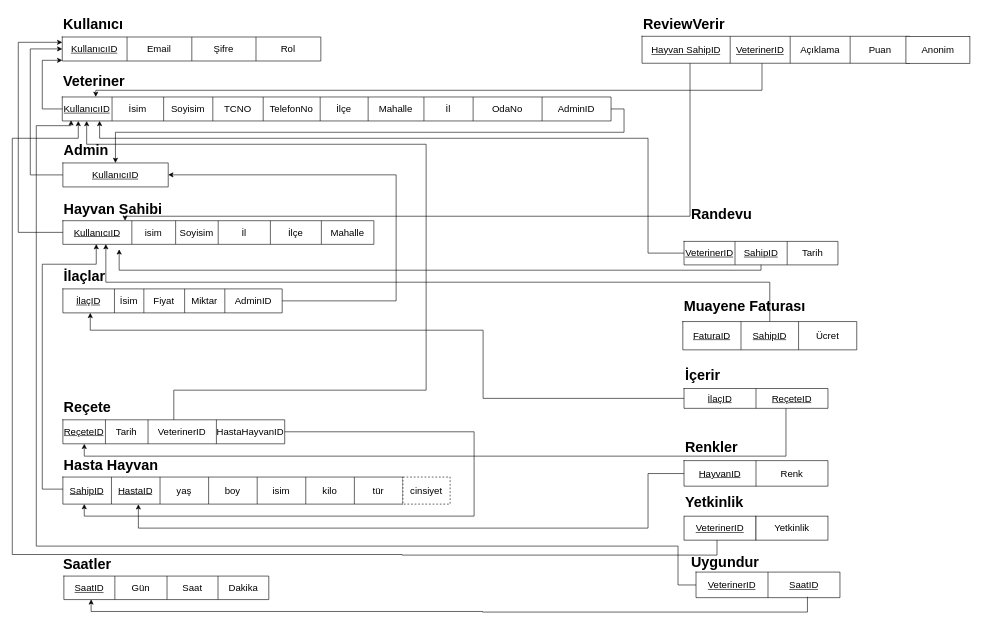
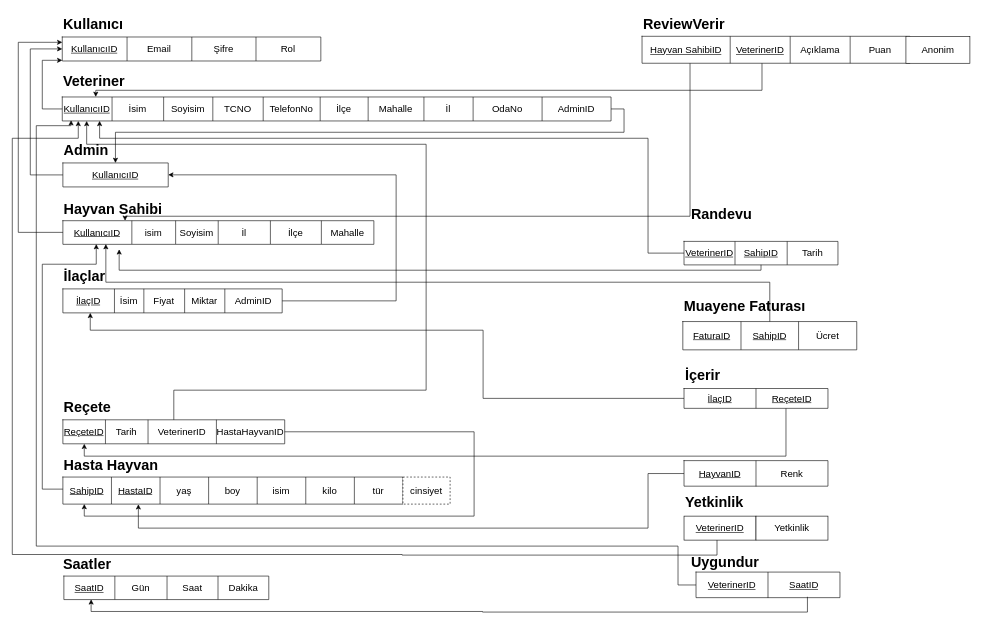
(686, 50) -> (686, 50)
(714, 448) -> none
